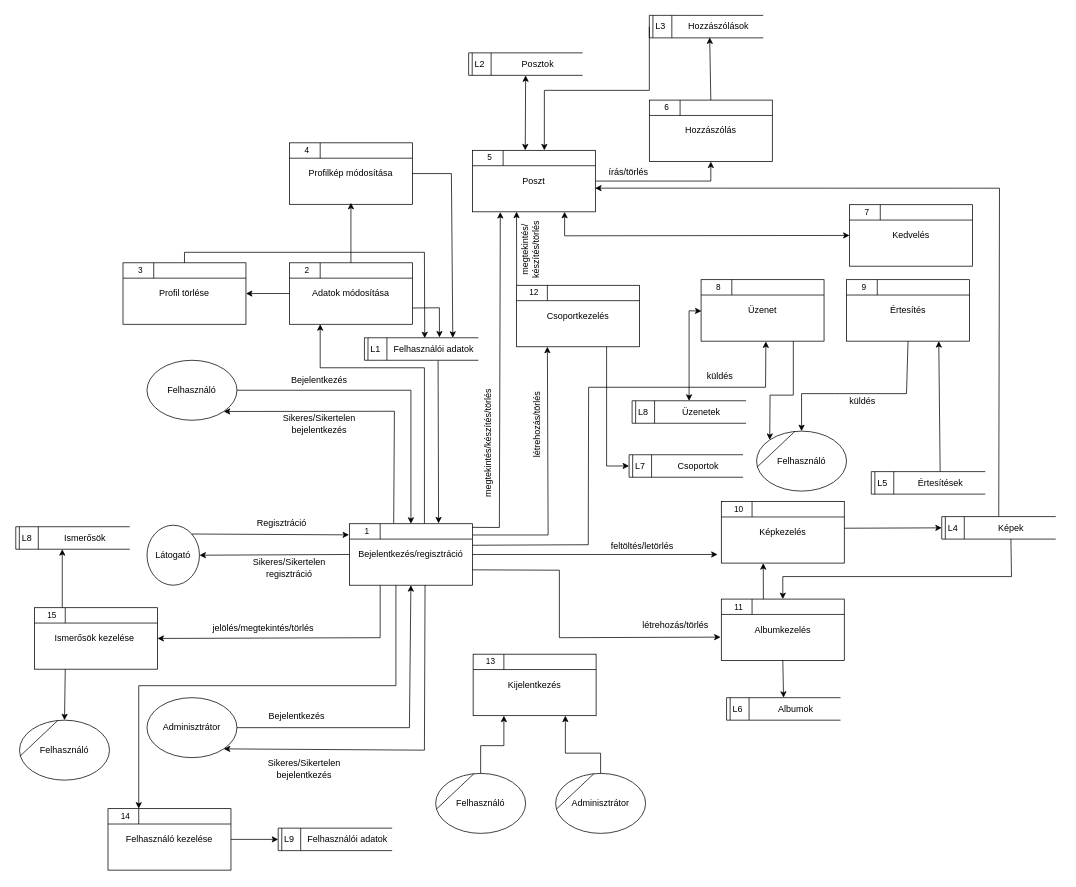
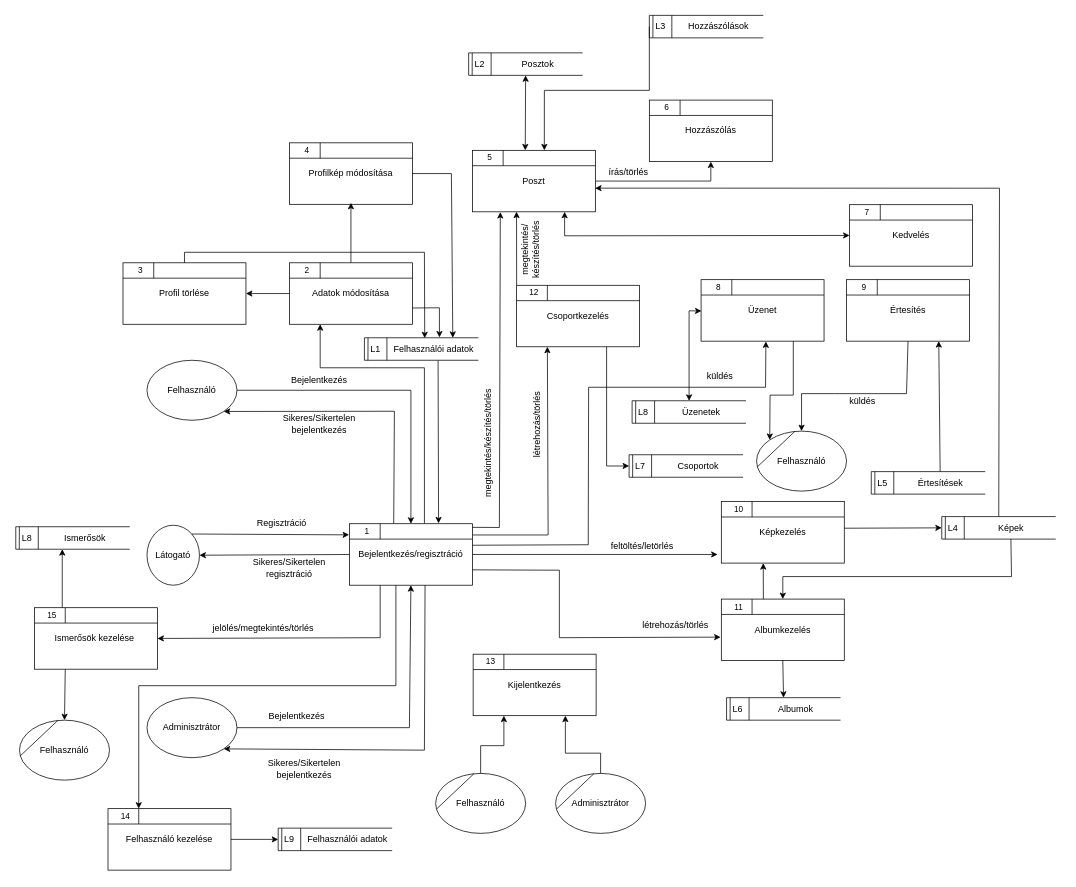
(710, 81) -> none
